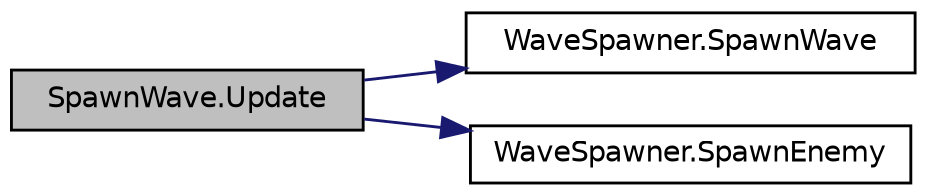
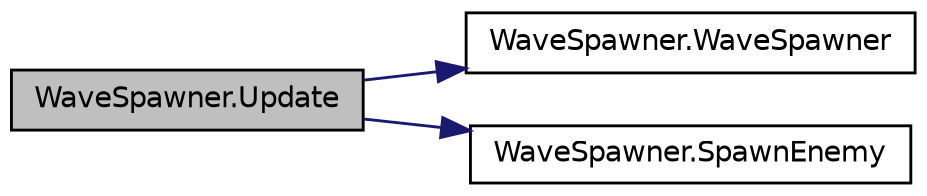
(691, 43) -> (691, 43)
(187, 100) -> (187, 100)
